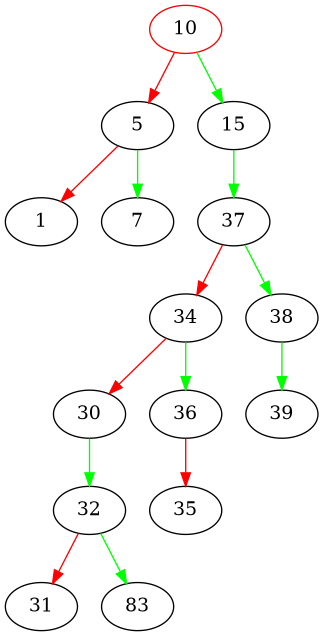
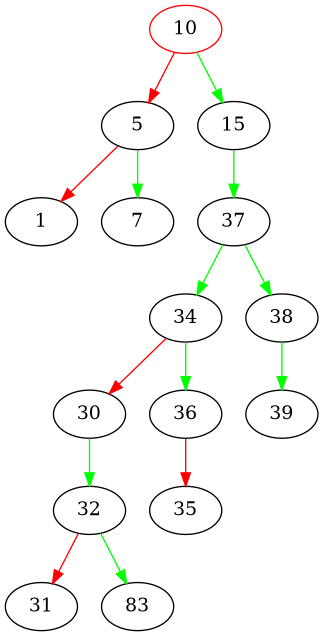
(213, 264) -> (213, 264)
